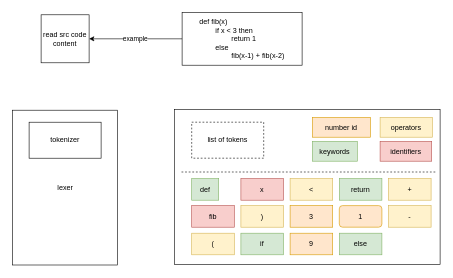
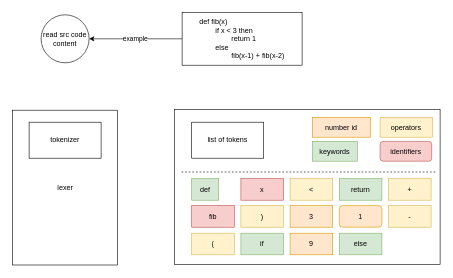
(65, 39) -> (65, 39)
(228, 140) -> (228, 140)
(406, 151) -> (406, 151)
